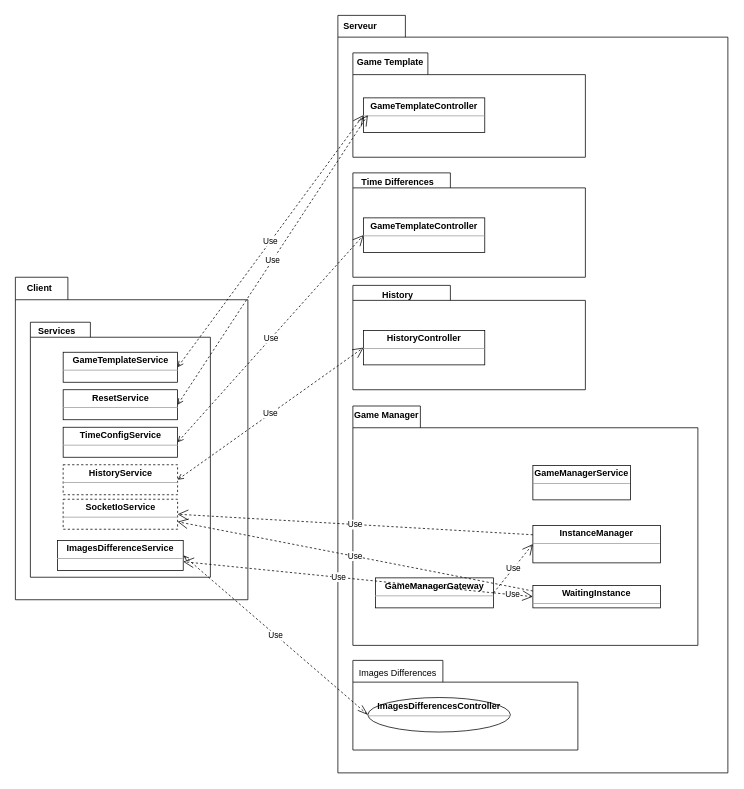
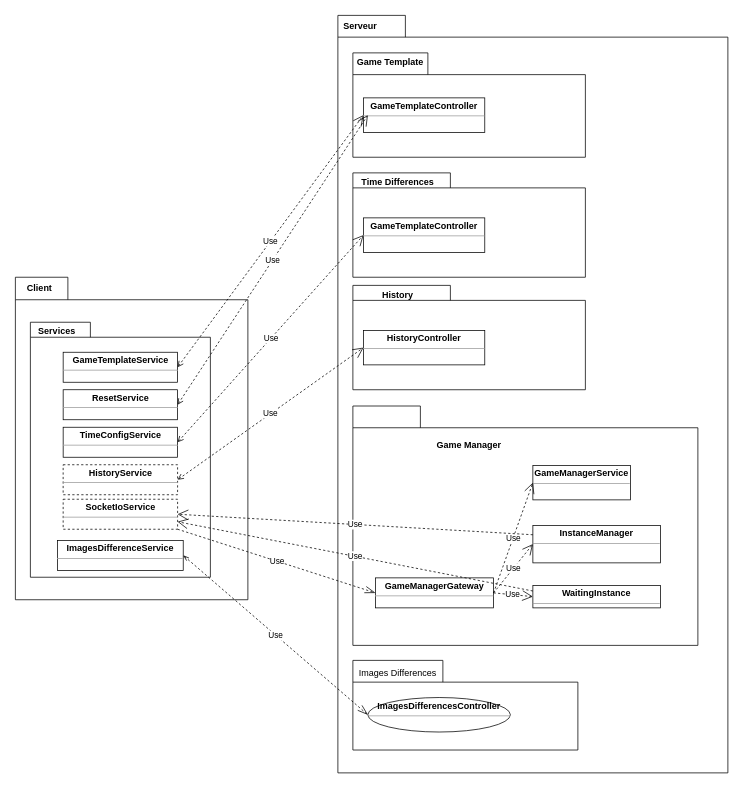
(387, 415) -> (469, 445)
none -> (276, 561)
(251, 568) -> (514, 535)
